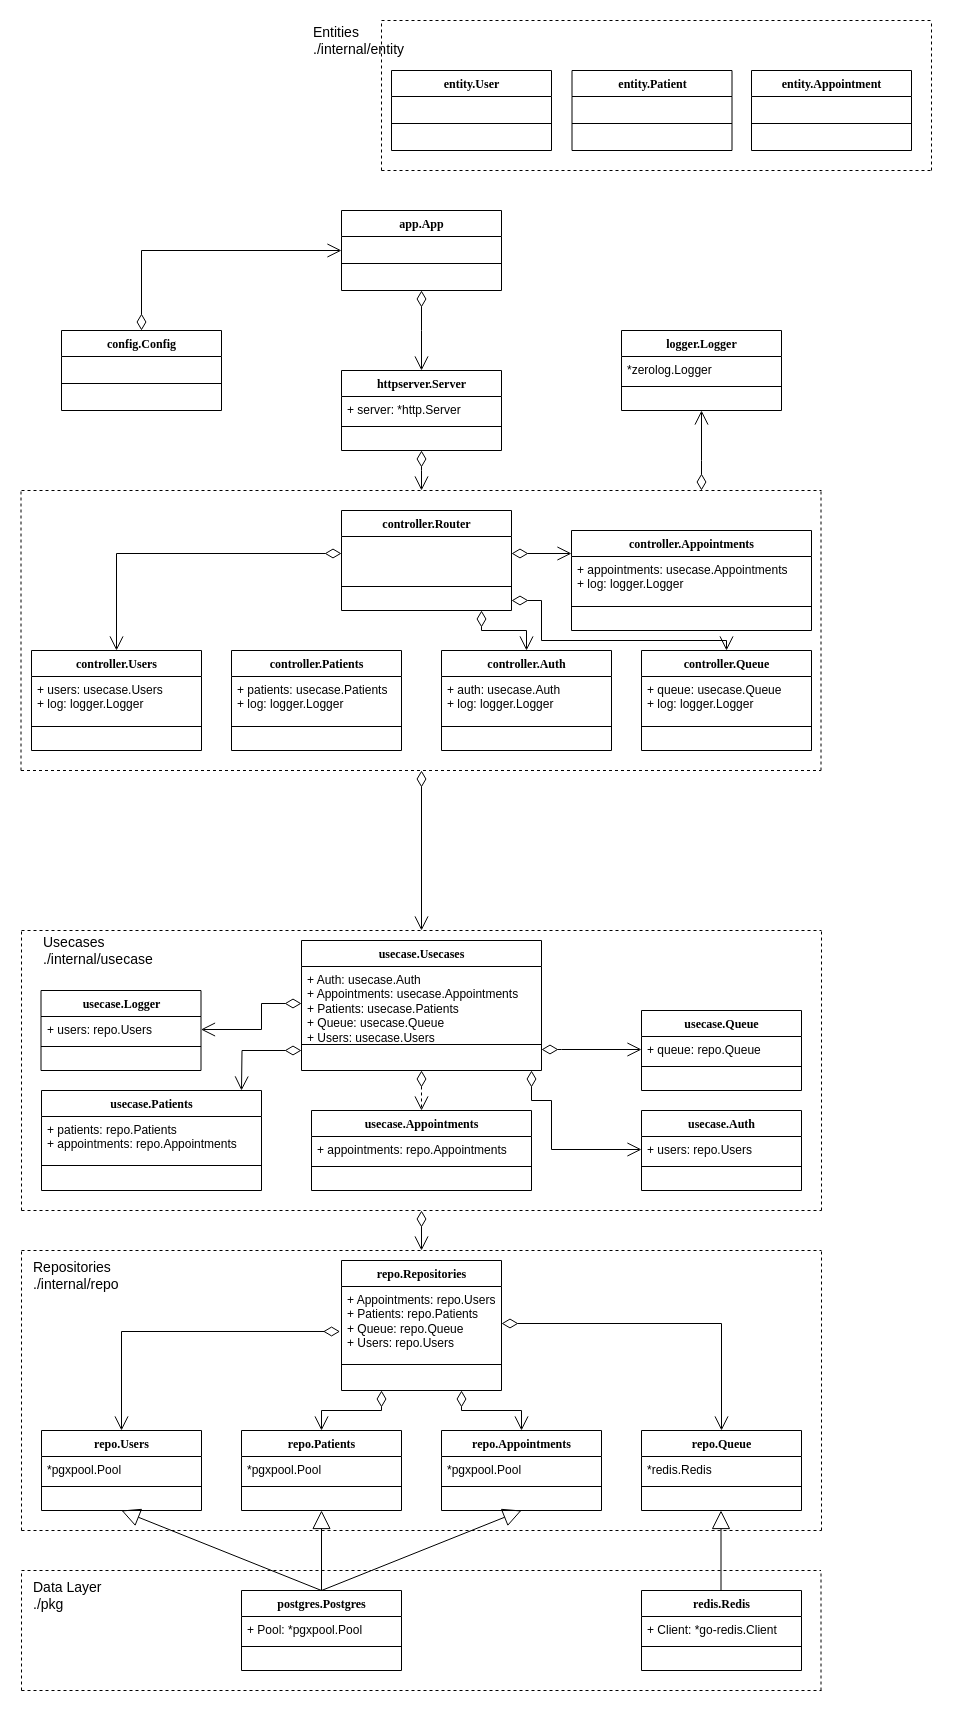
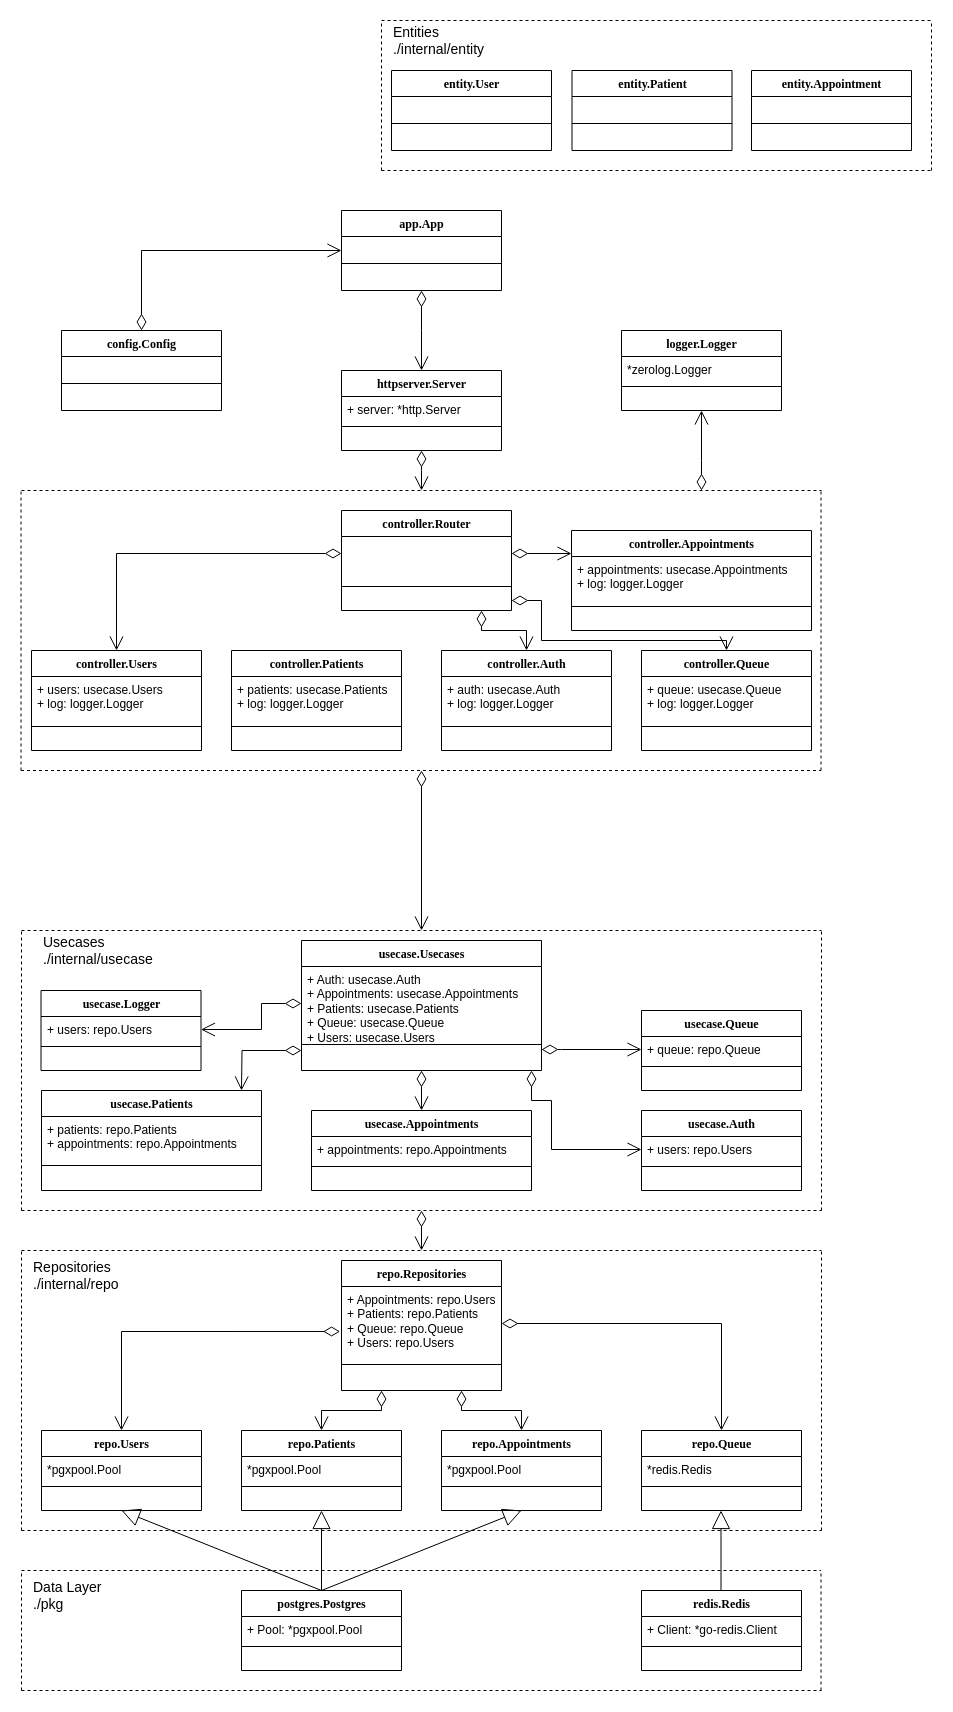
(401, 41) -> (481, 41)
(422, 1096) -> (422, 1096)
